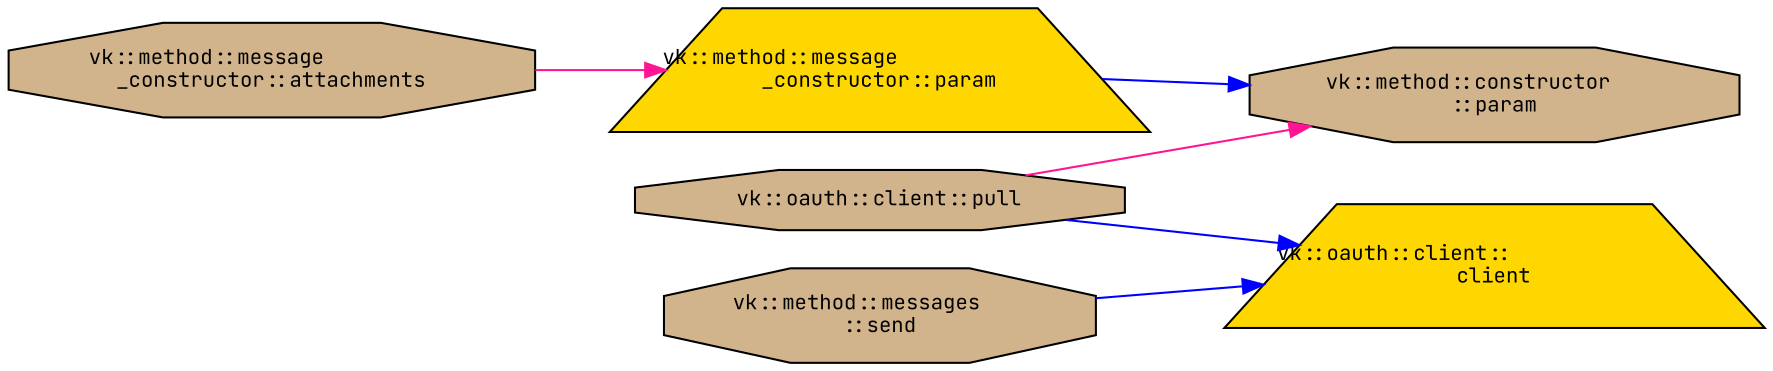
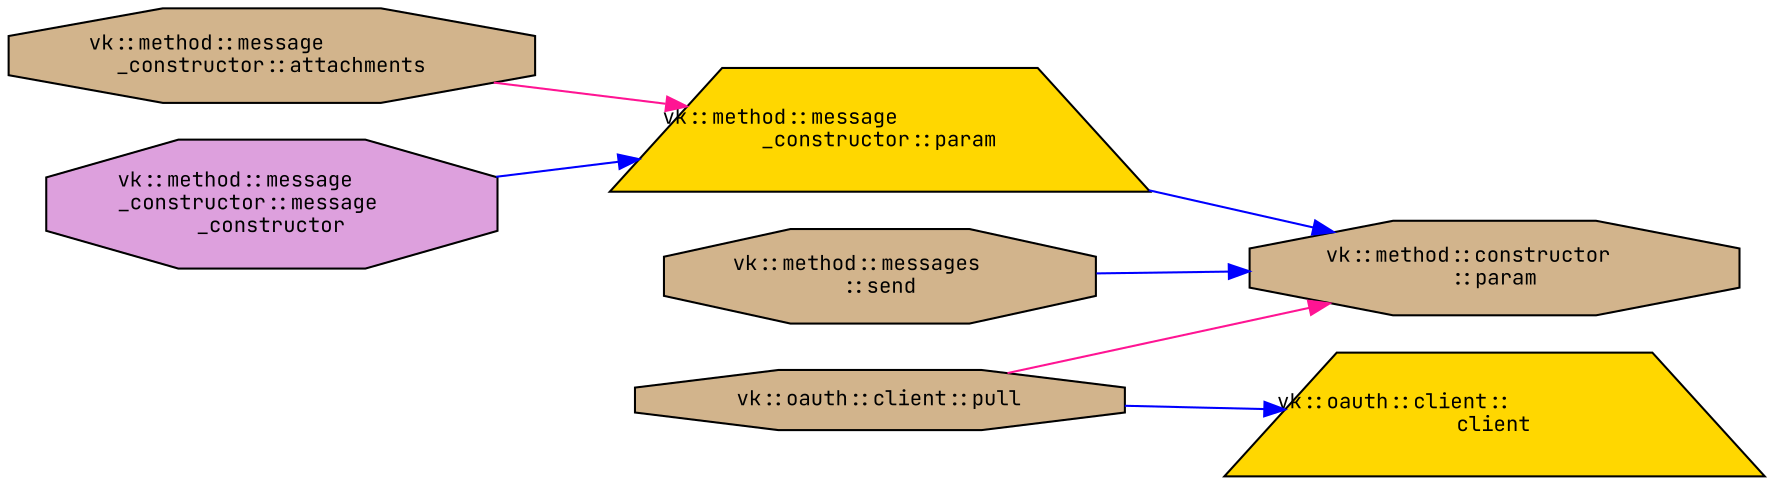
none -> (272, 204)
(1169, 292) -> (1163, 273)
